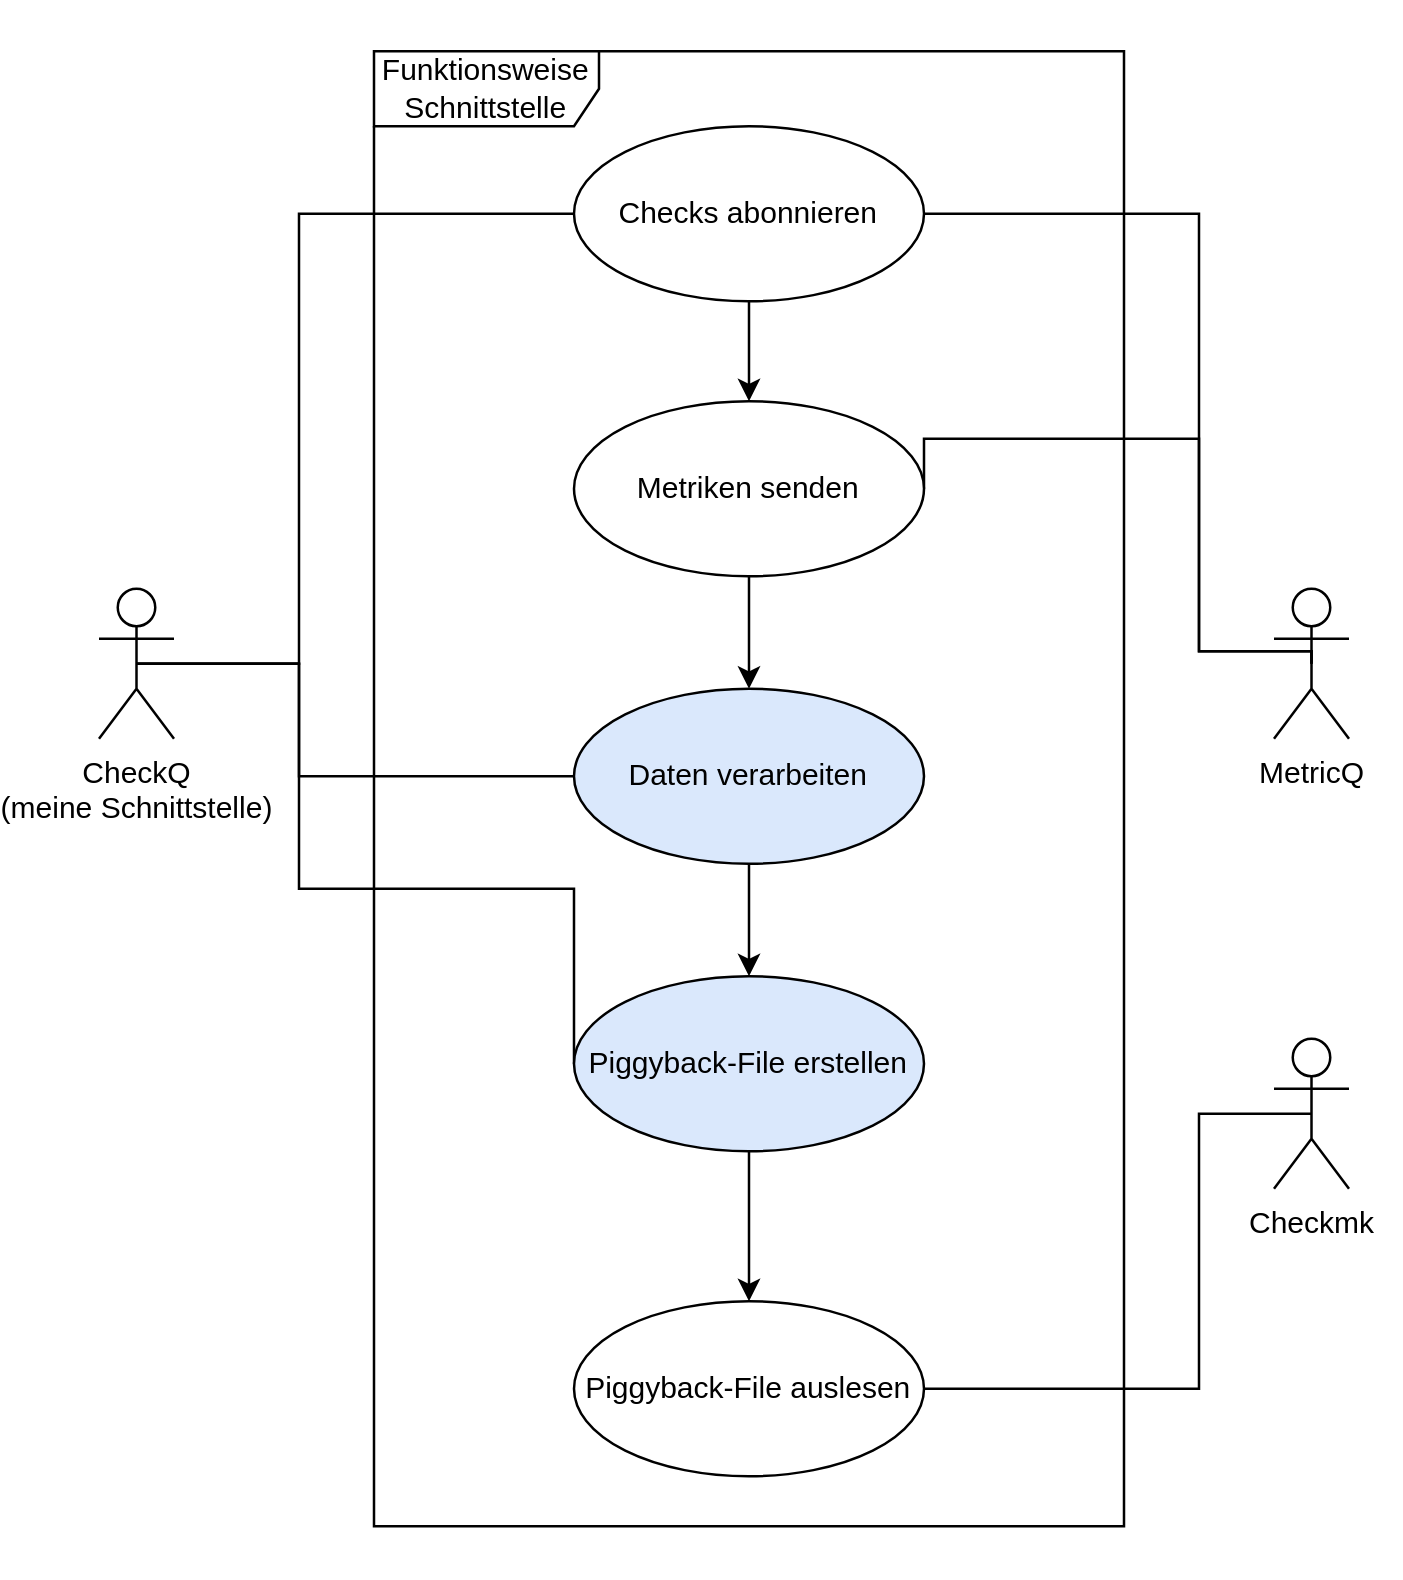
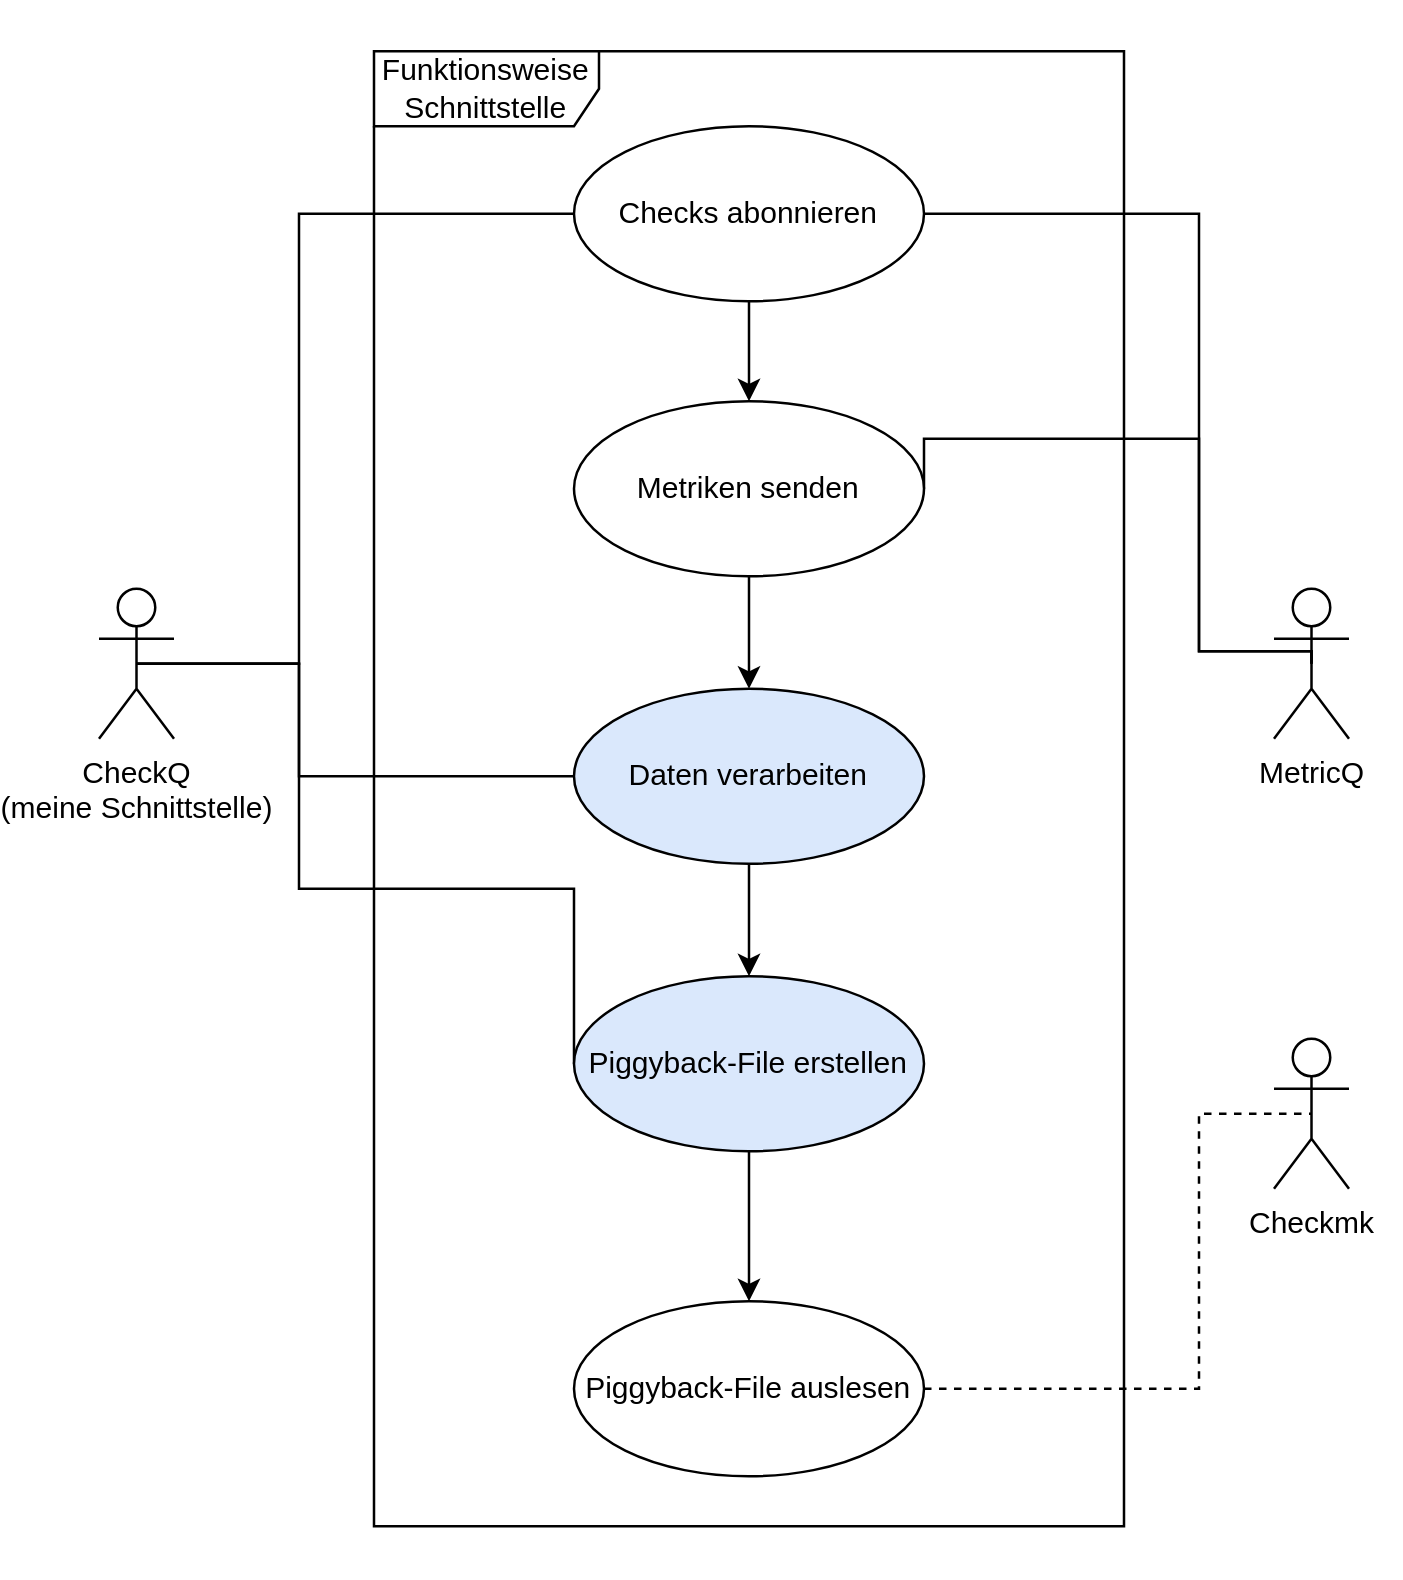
(1199, 1234) -> (1199, 1234)
